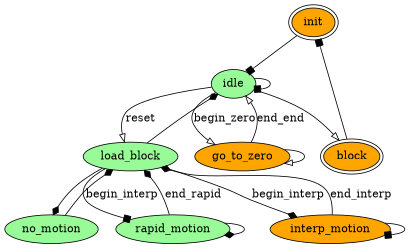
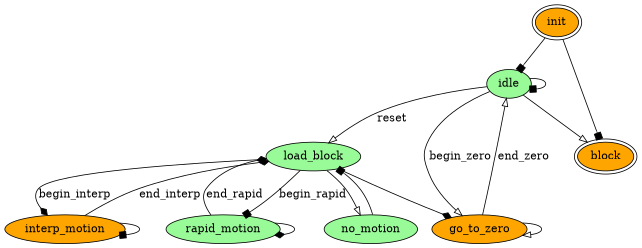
(334, 93) -> (580, 85)
(281, 119) -> (523, 157)
(178, 120) -> (390, 192)
(78, 184) -> (344, 187)
(122, 194) -> (313, 194)
(78, 198) -> (362, 192)
